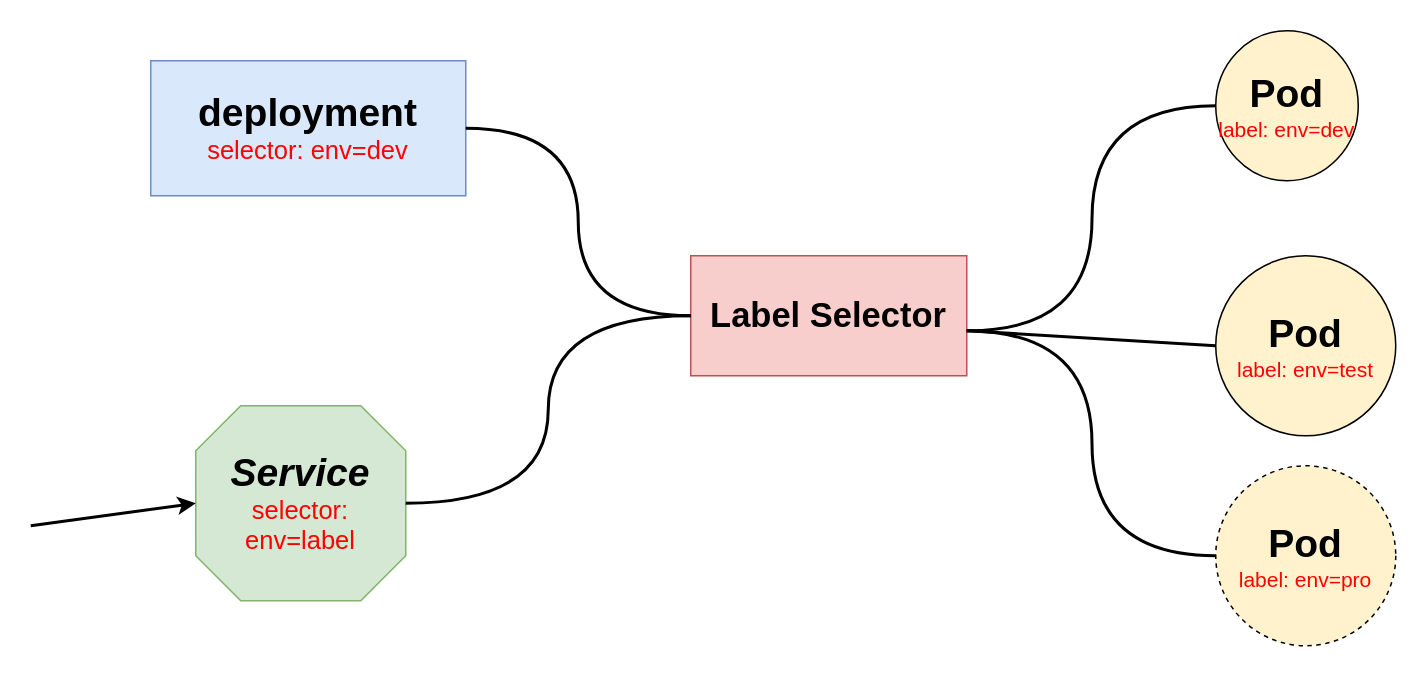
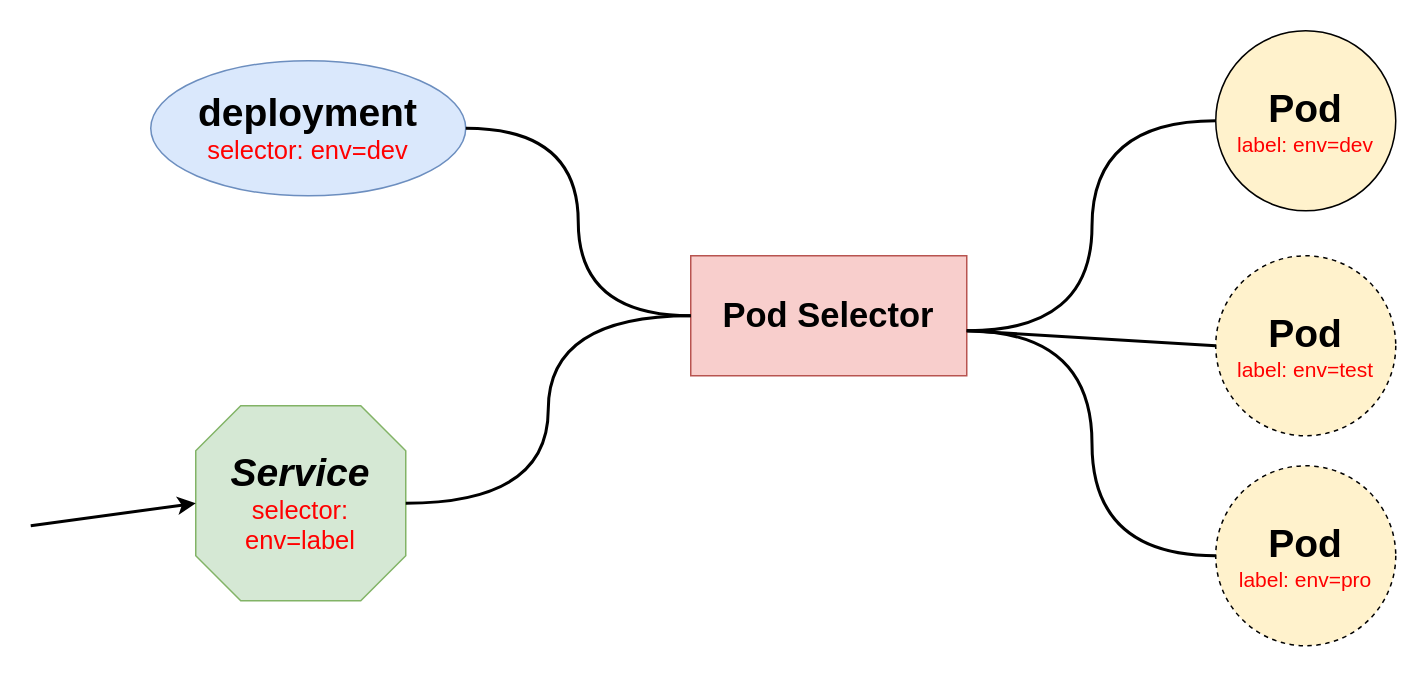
(1287, 106) -> (1306, 121)
(308, 128) -> (308, 128)
(829, 316) -> (829, 316)
(1306, 346) -> (1306, 346)
